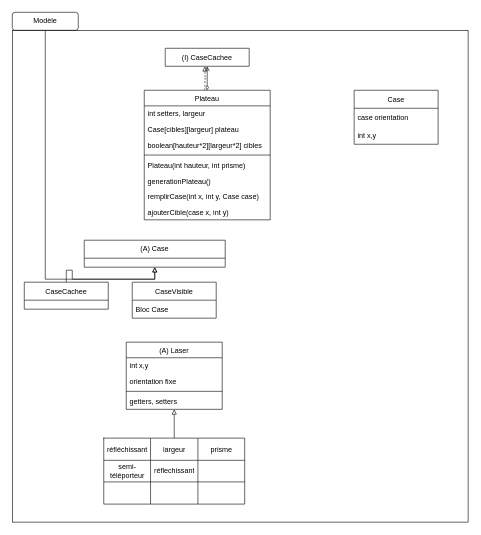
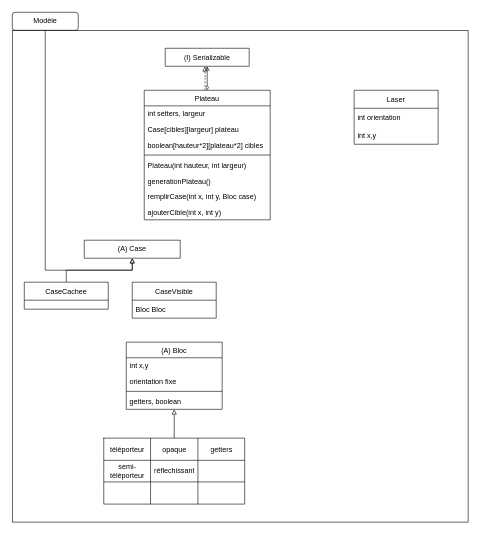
(207, 58) -> (207, 58)
(396, 100) -> (396, 100)
(387, 118) -> (384, 118)
(215, 145) -> (215, 145)
(205, 166) -> (207, 166)
(210, 197) -> (209, 197)
(195, 212) -> (193, 212)
(155, 254) -> (132, 249)
(152, 310) -> (151, 310)
(174, 350) -> (174, 350)
(160, 402) -> (159, 402)
(128, 450) -> (128, 450)
(175, 450) -> (175, 450)
(222, 450) -> (222, 450)
